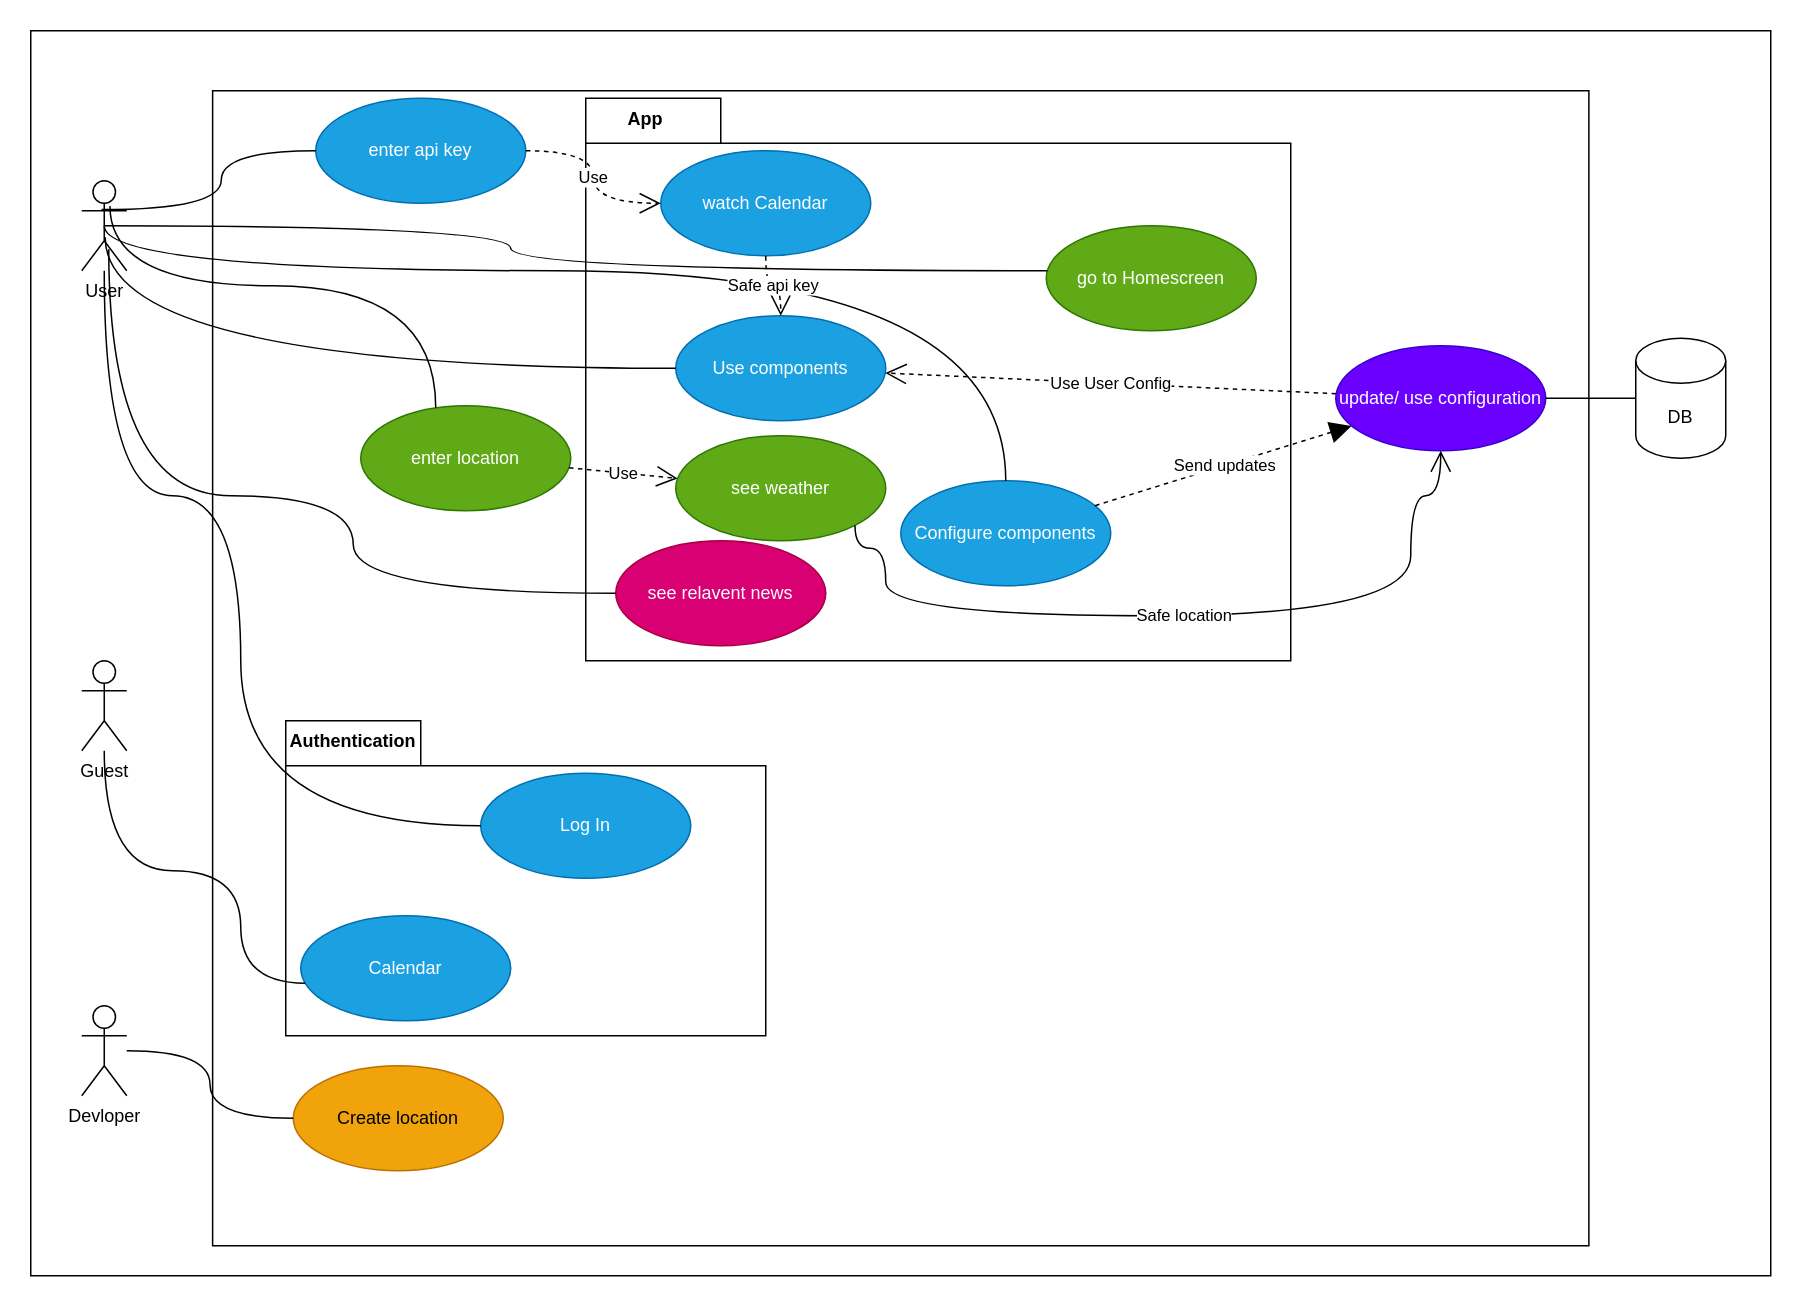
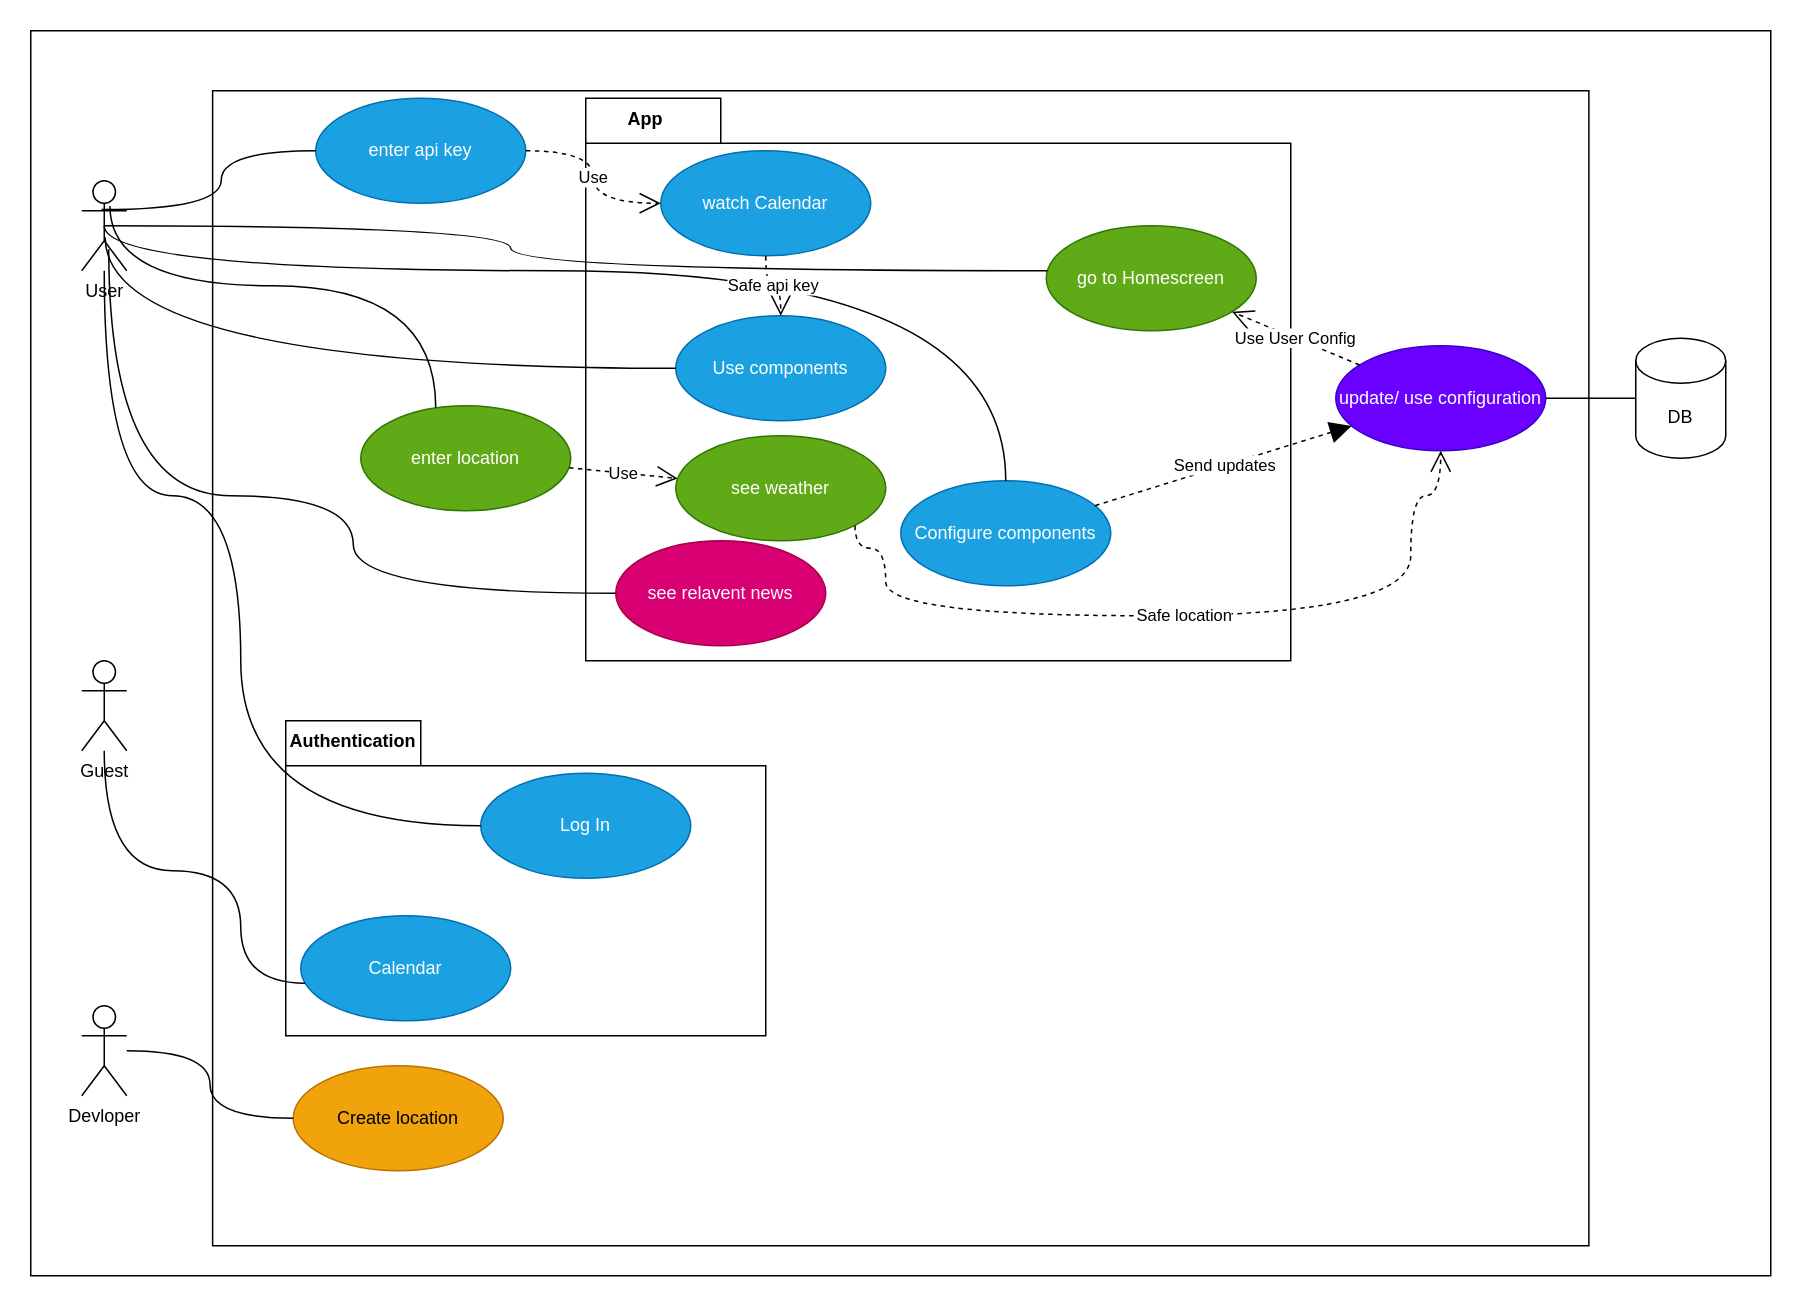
(1113, 383) -> (1340, 357)
(979, 610) -> (979, 610)
